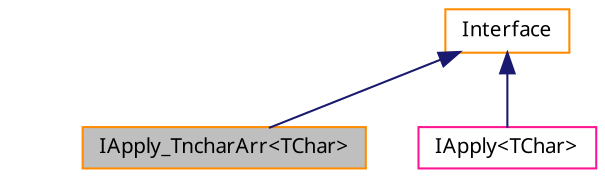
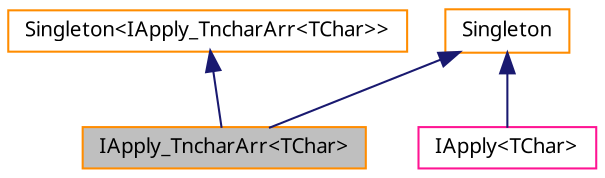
none -> (208, 31)
(507, 31) -> (507, 31)
